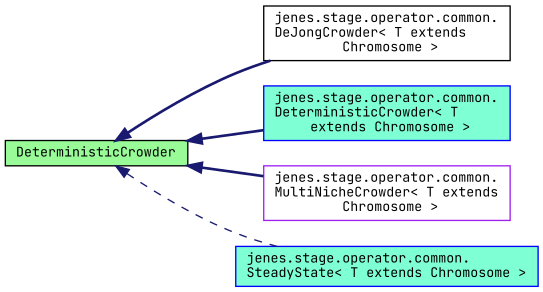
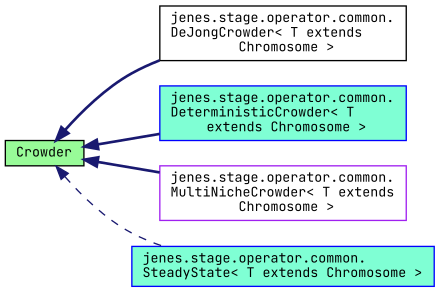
(97, 153) -> (45, 153)
